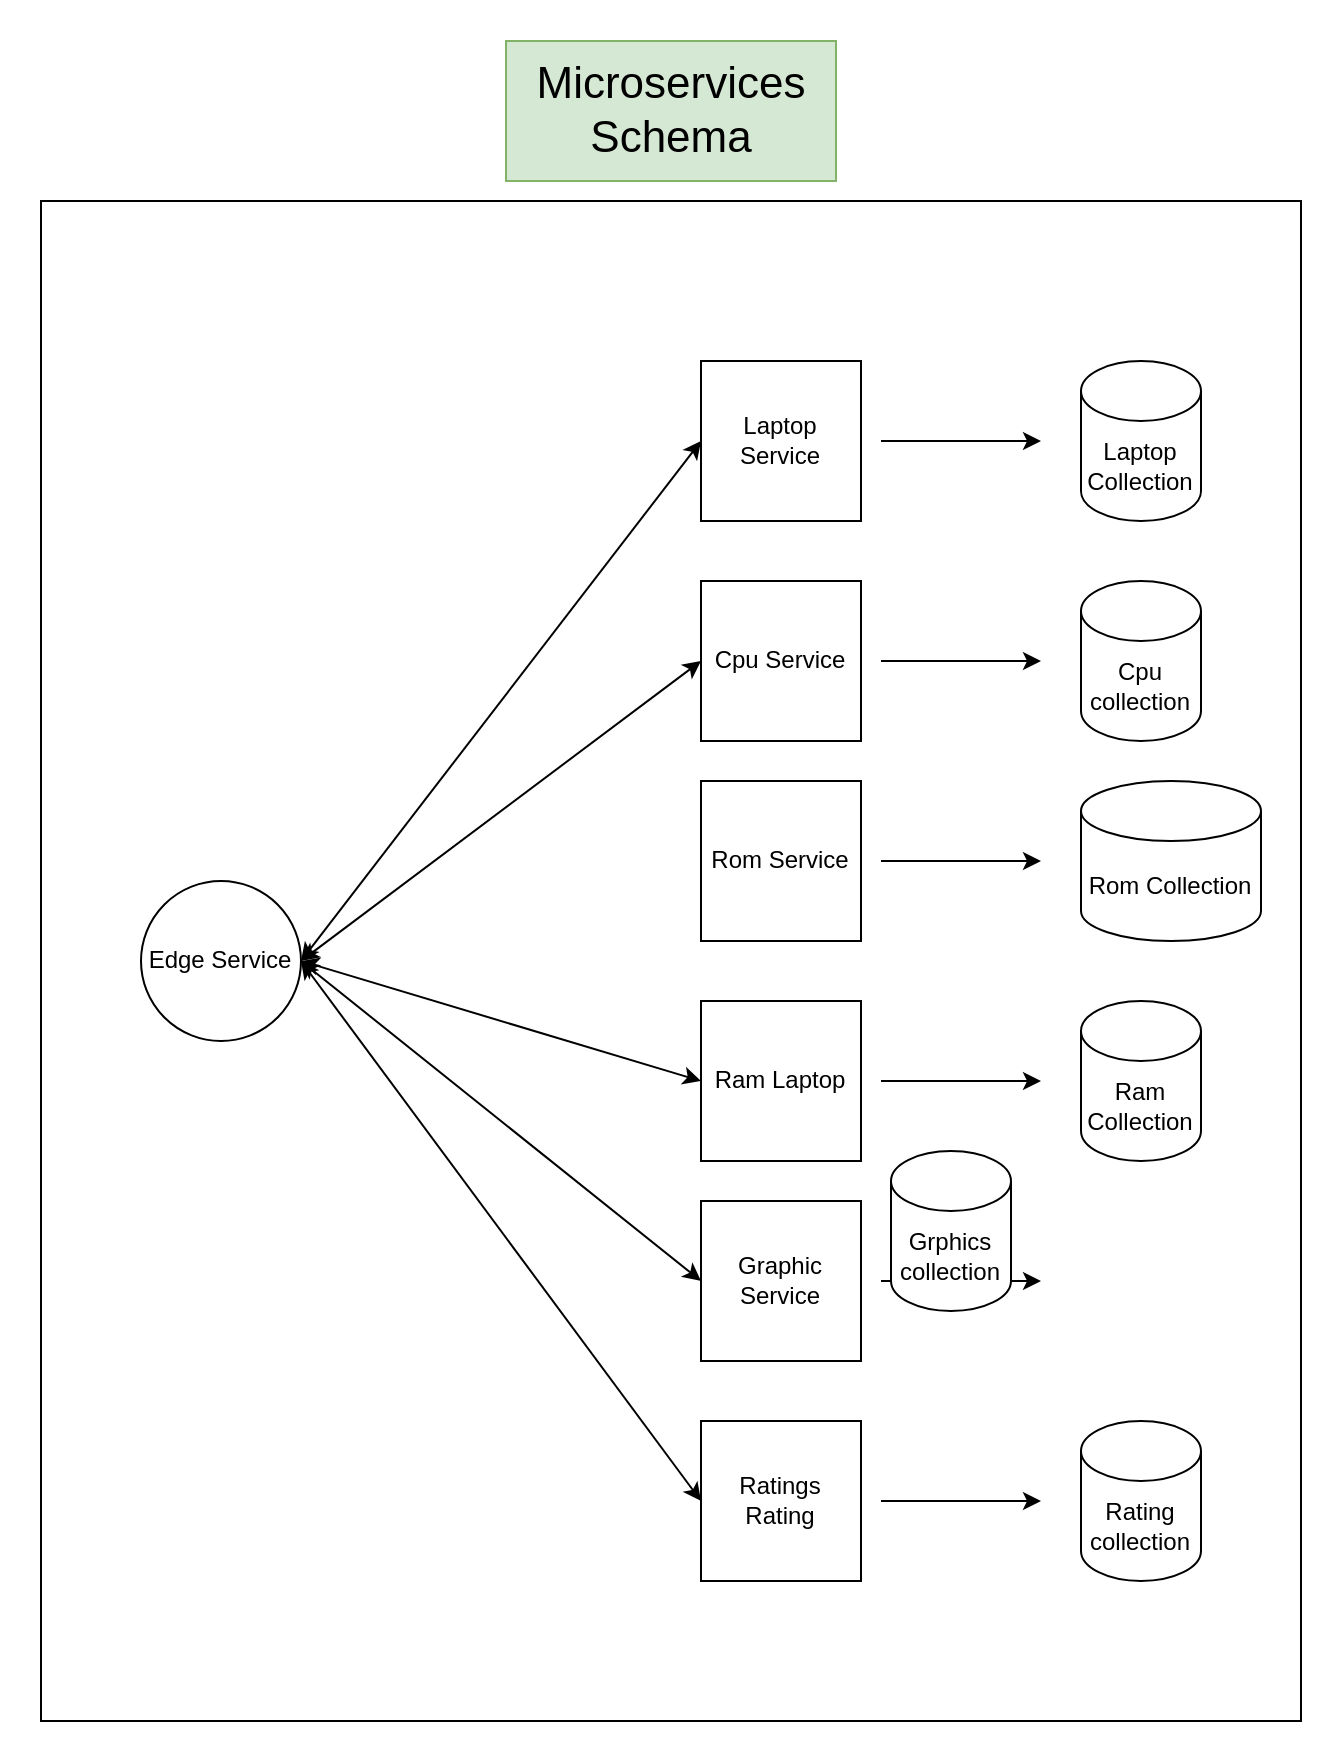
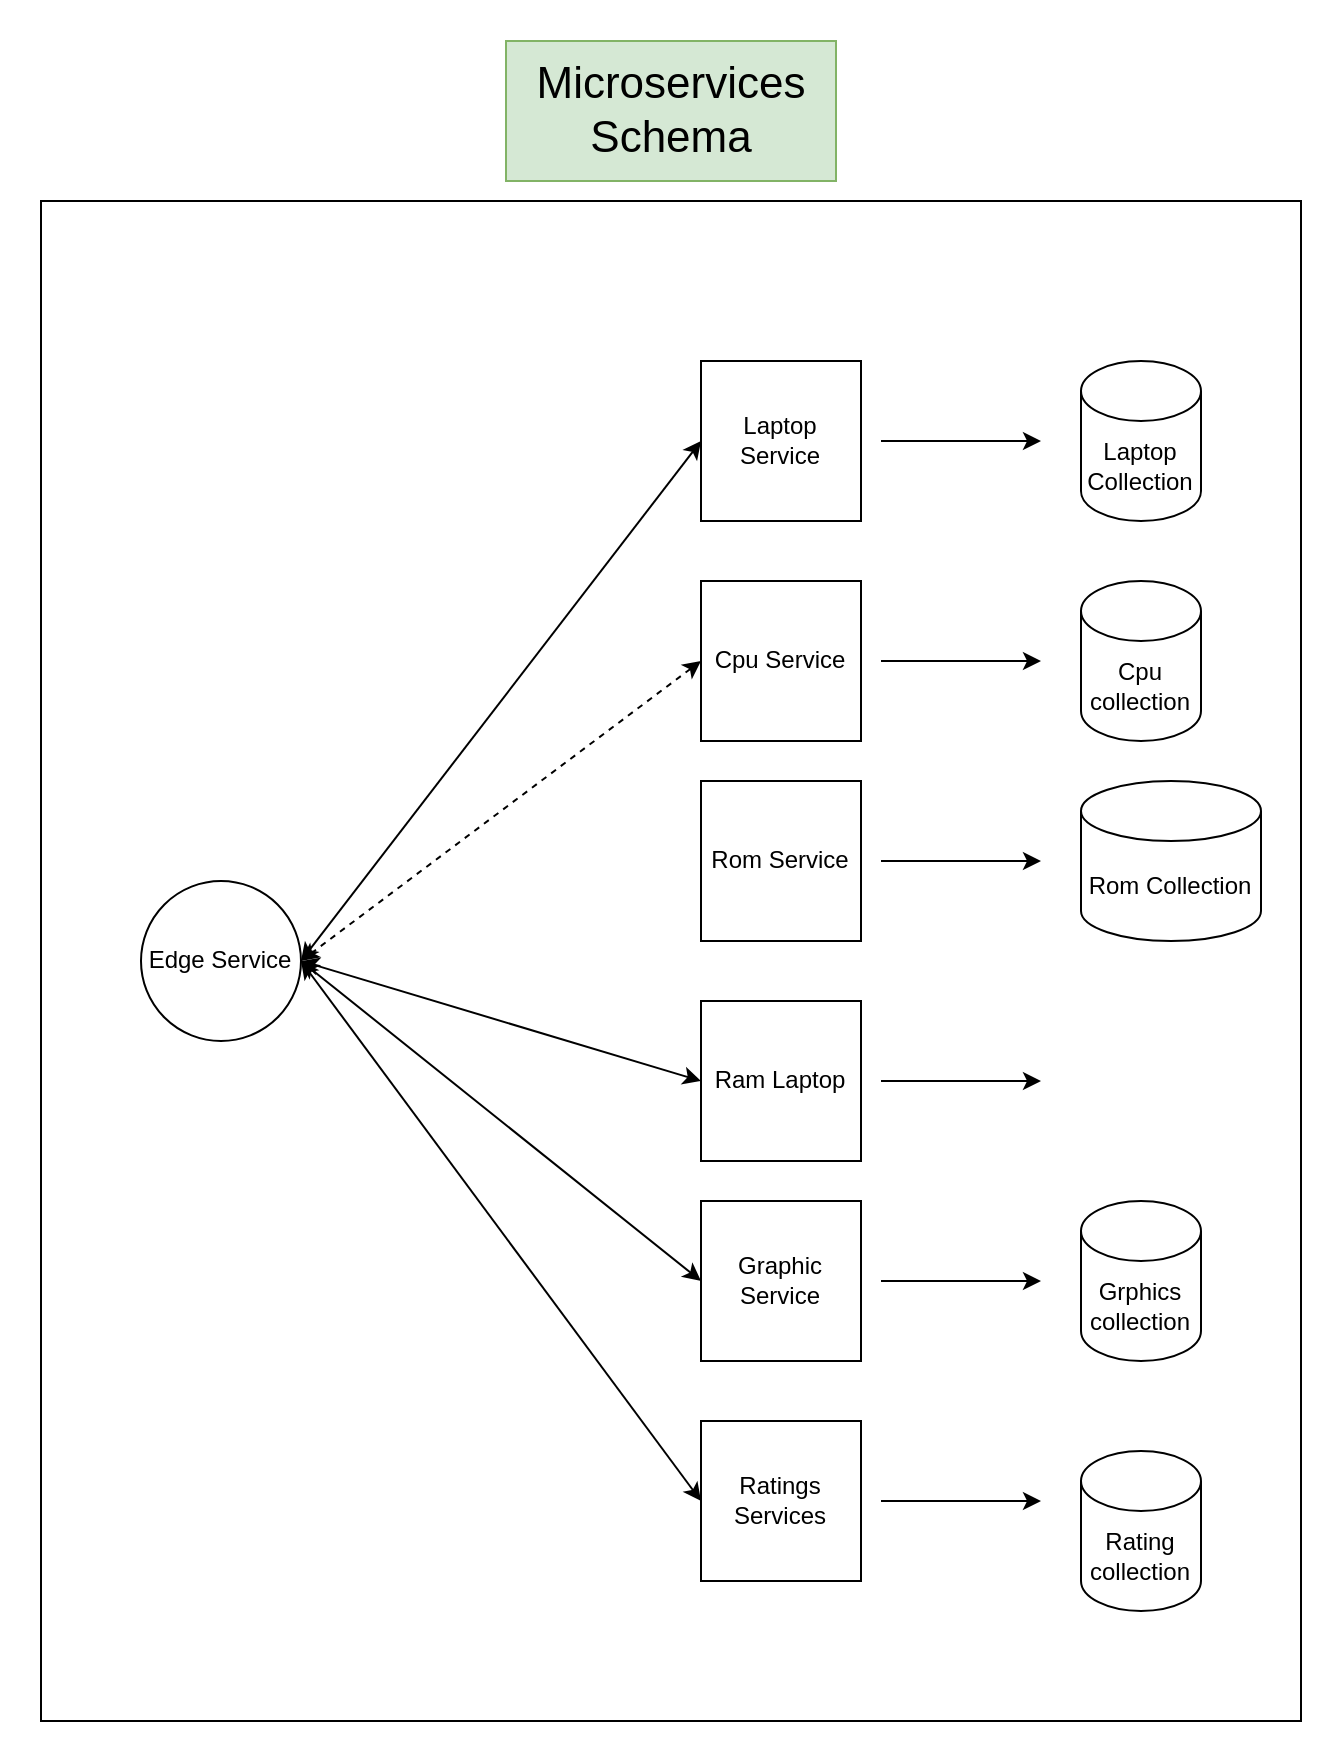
(500, 812) -> (500, 812)
(1141, 1081) -> none
(951, 1231) -> (1141, 1281)
(781, 1501) -> (781, 1501)
(1141, 1501) -> (1141, 1531)
